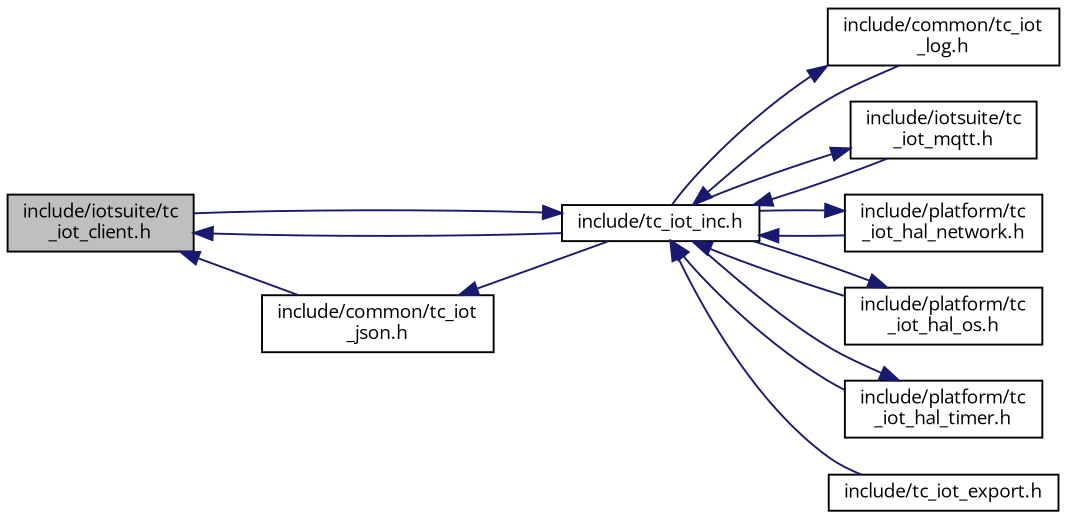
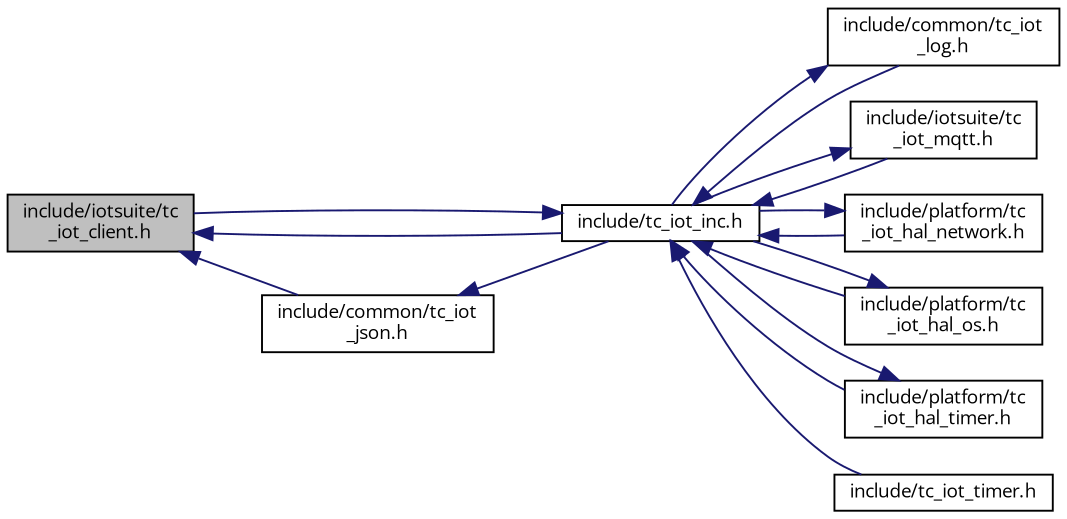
(944, 493) -> (944, 493)
